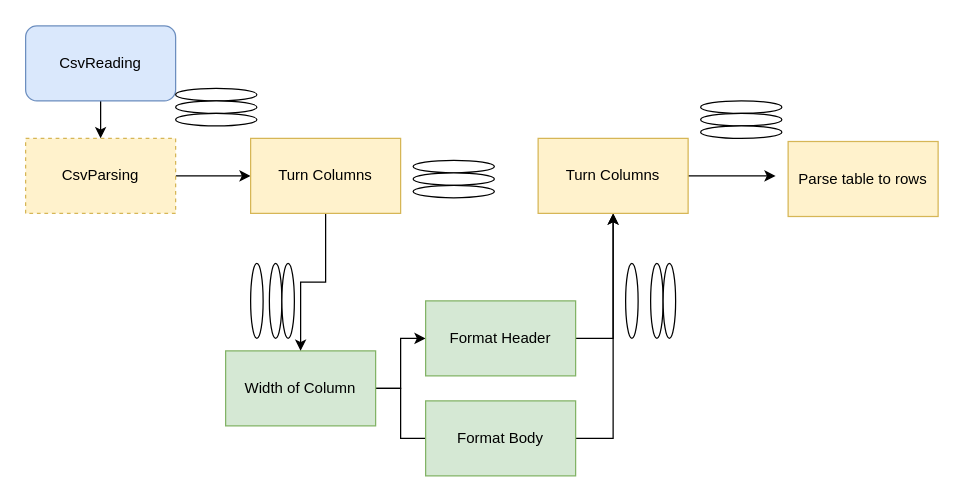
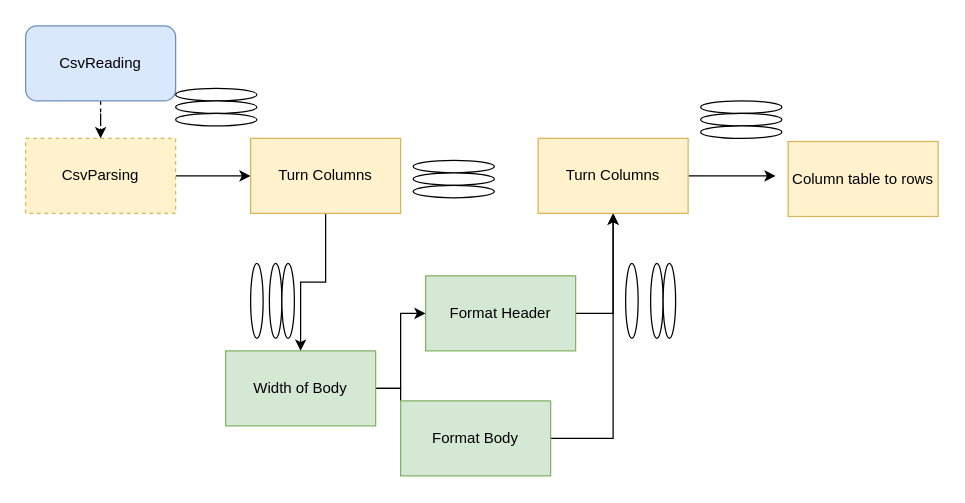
(101, 108) -> (101, 108)
(863, 179) -> (863, 179)
(501, 338) -> (501, 313)
(301, 388) -> (301, 388)
(501, 438) -> (476, 438)
